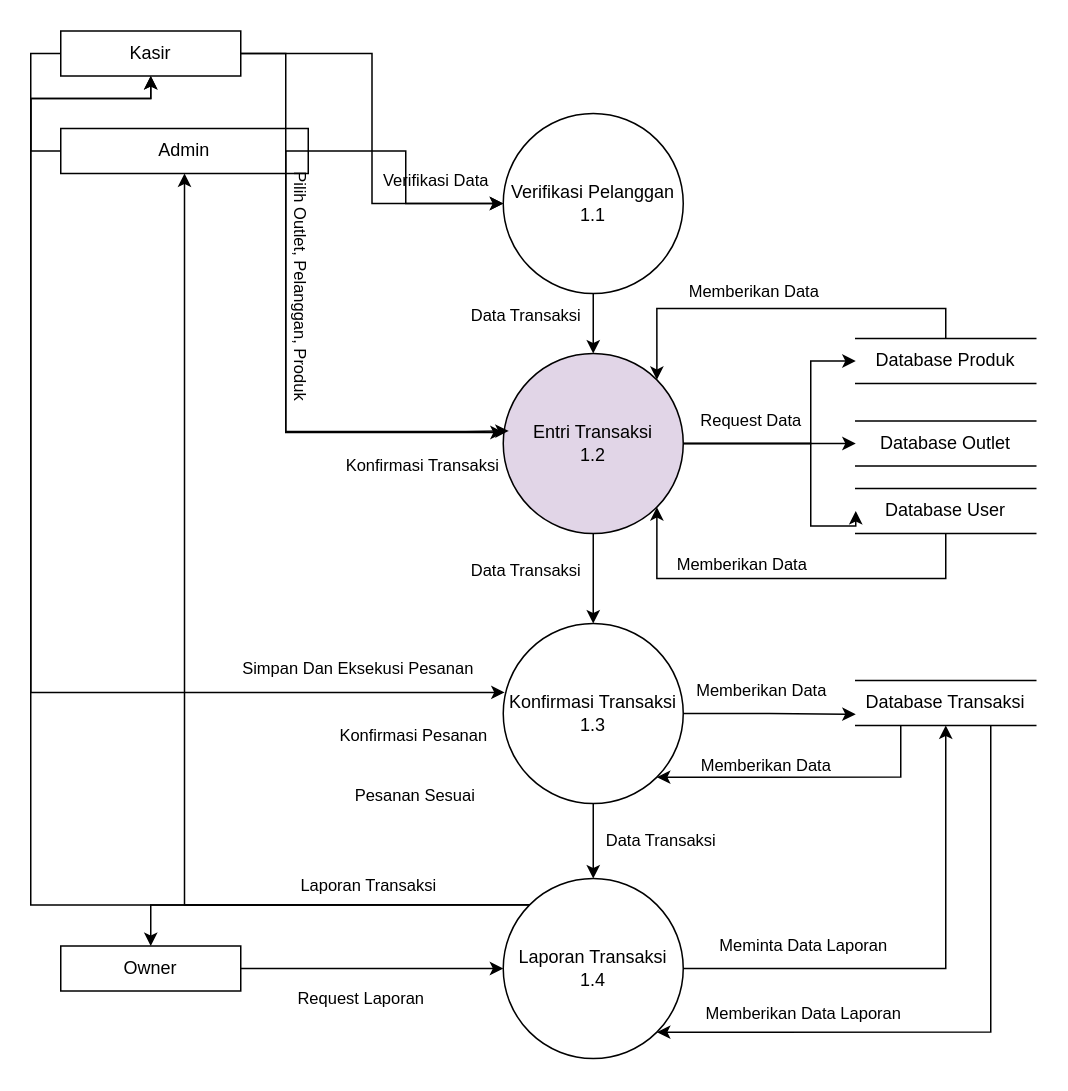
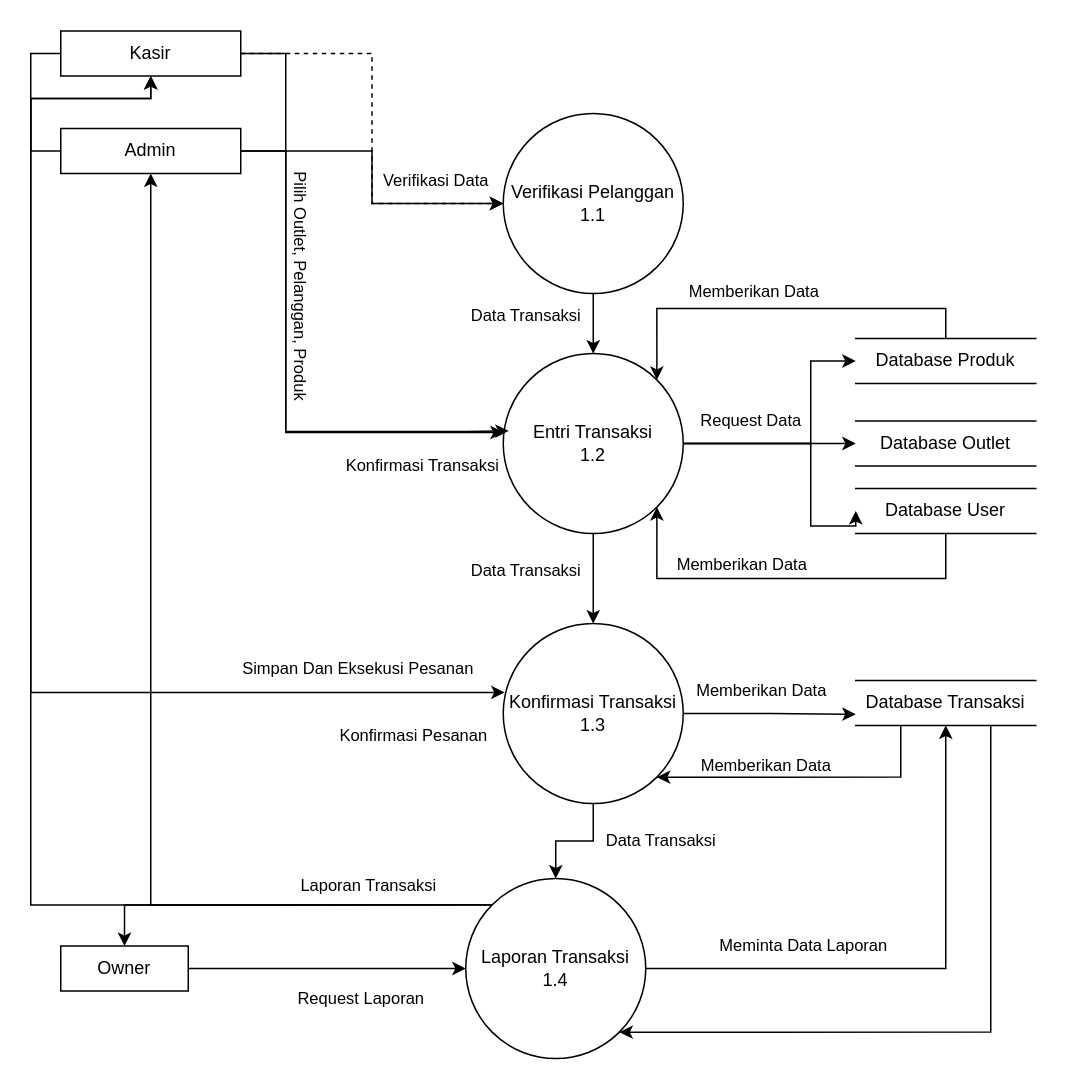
(372, 58) -> (372, 58)
(185, 151) -> (151, 151)
(593, 443) -> (593, 443)
(415, 796) -> none
(151, 968) -> (125, 968)
(593, 968) -> (556, 968)
(803, 1013) -> none
